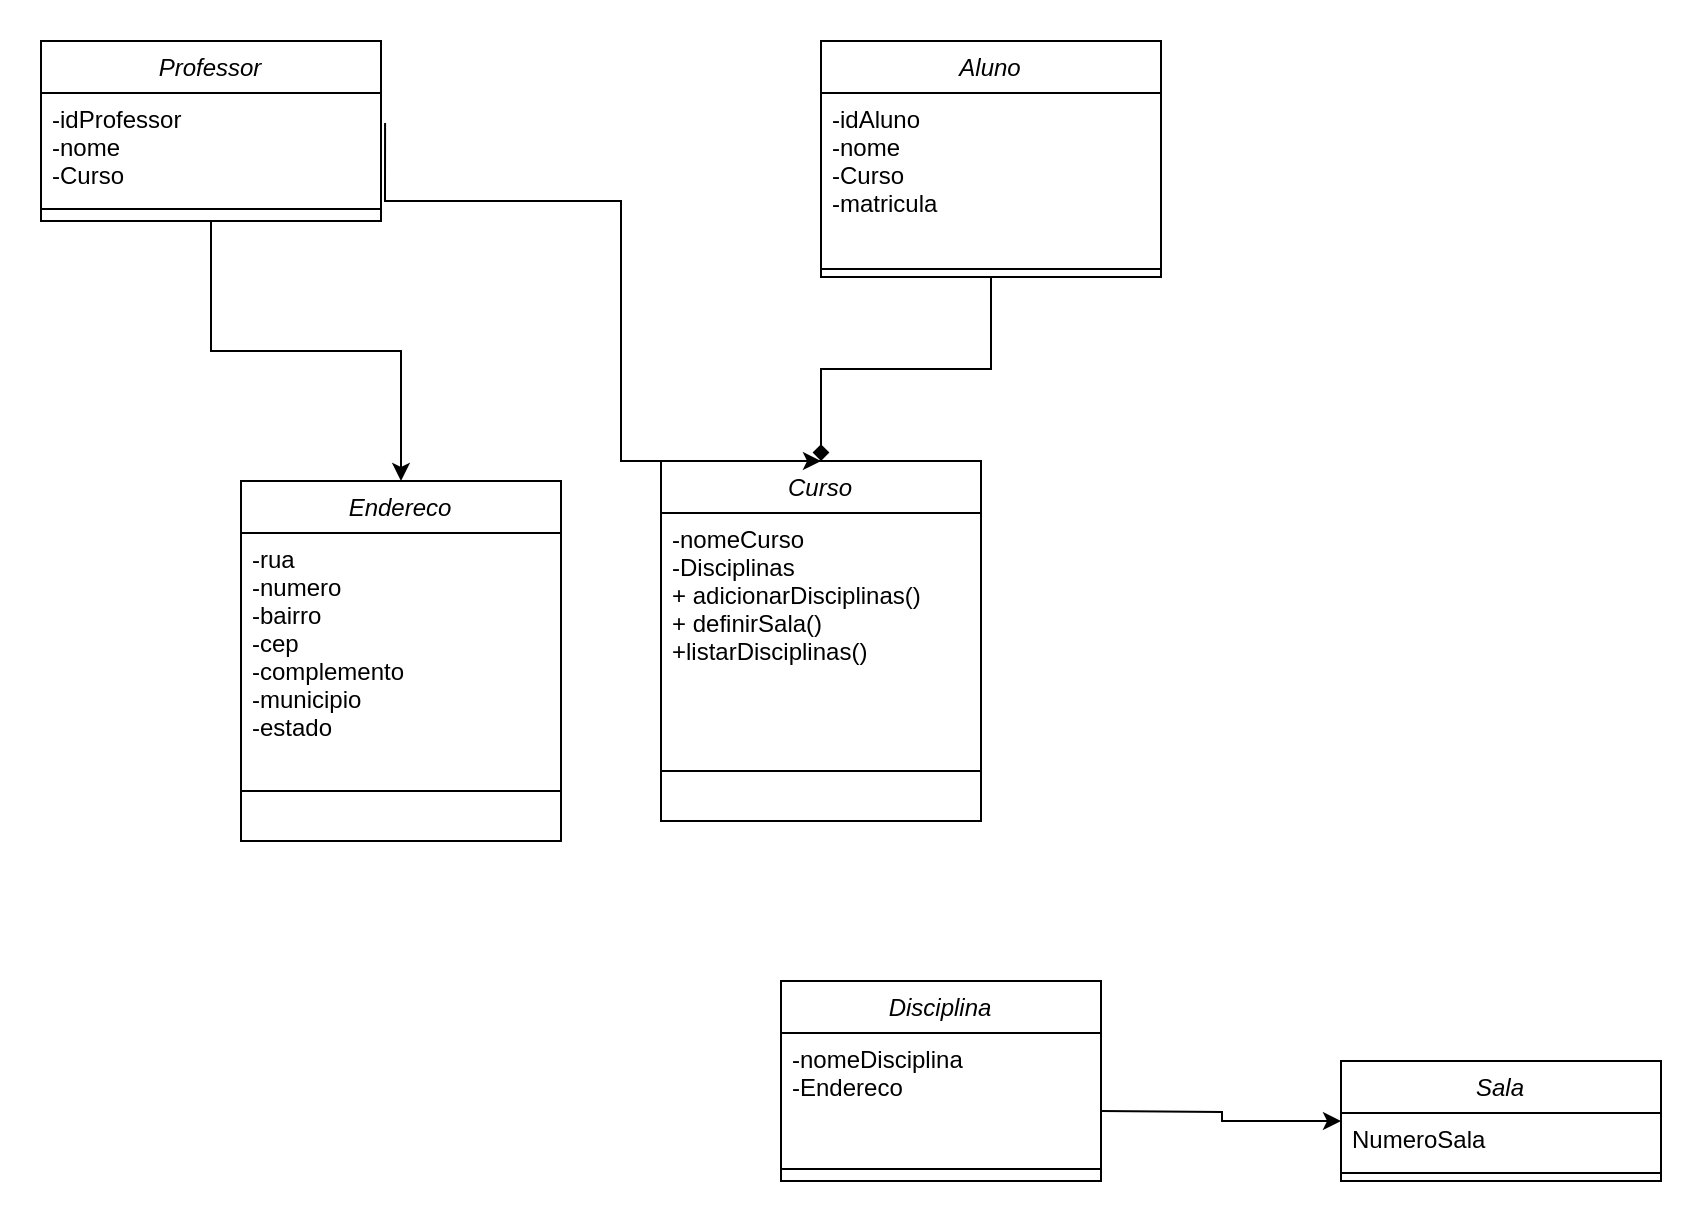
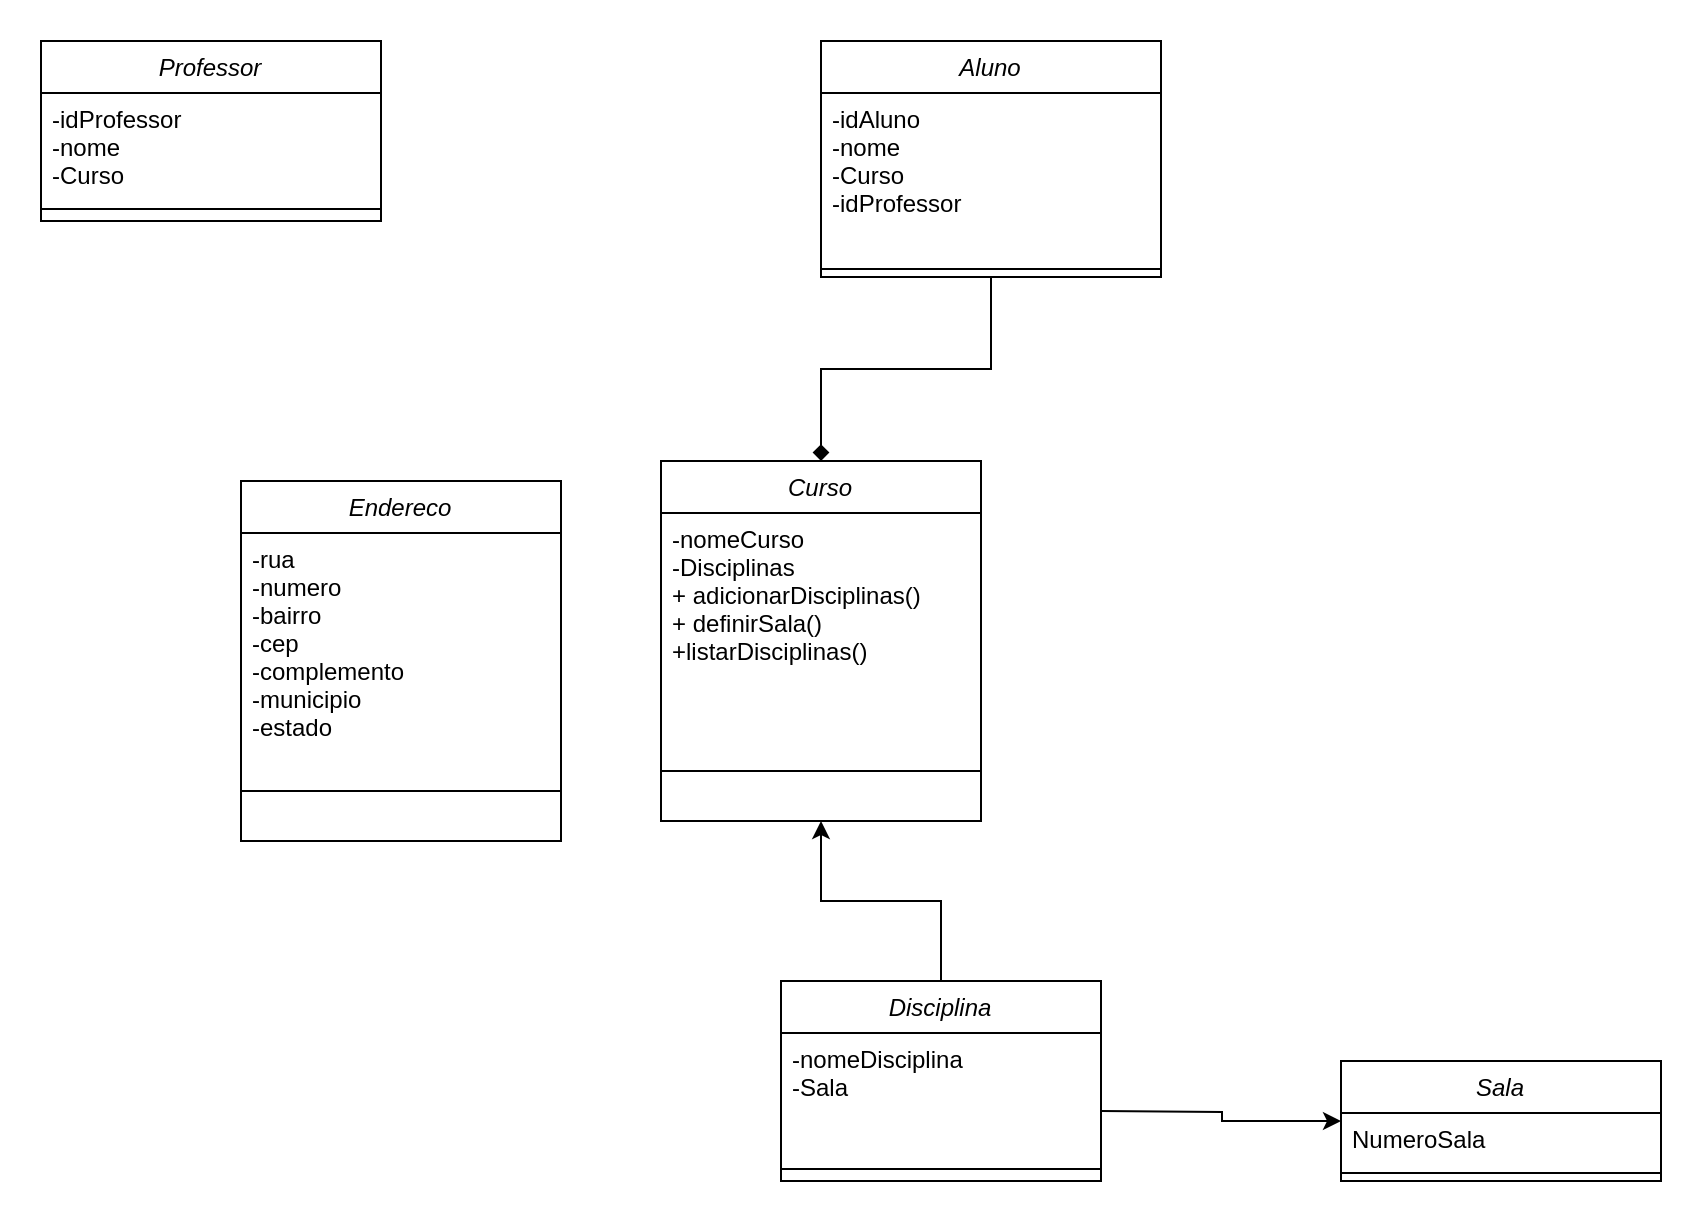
(880, 120) -> (880, 120)
(614, 201) -> none
(301, 351) -> none
none -> (888, 901)
(880, 1060) -> (880, 1060)
